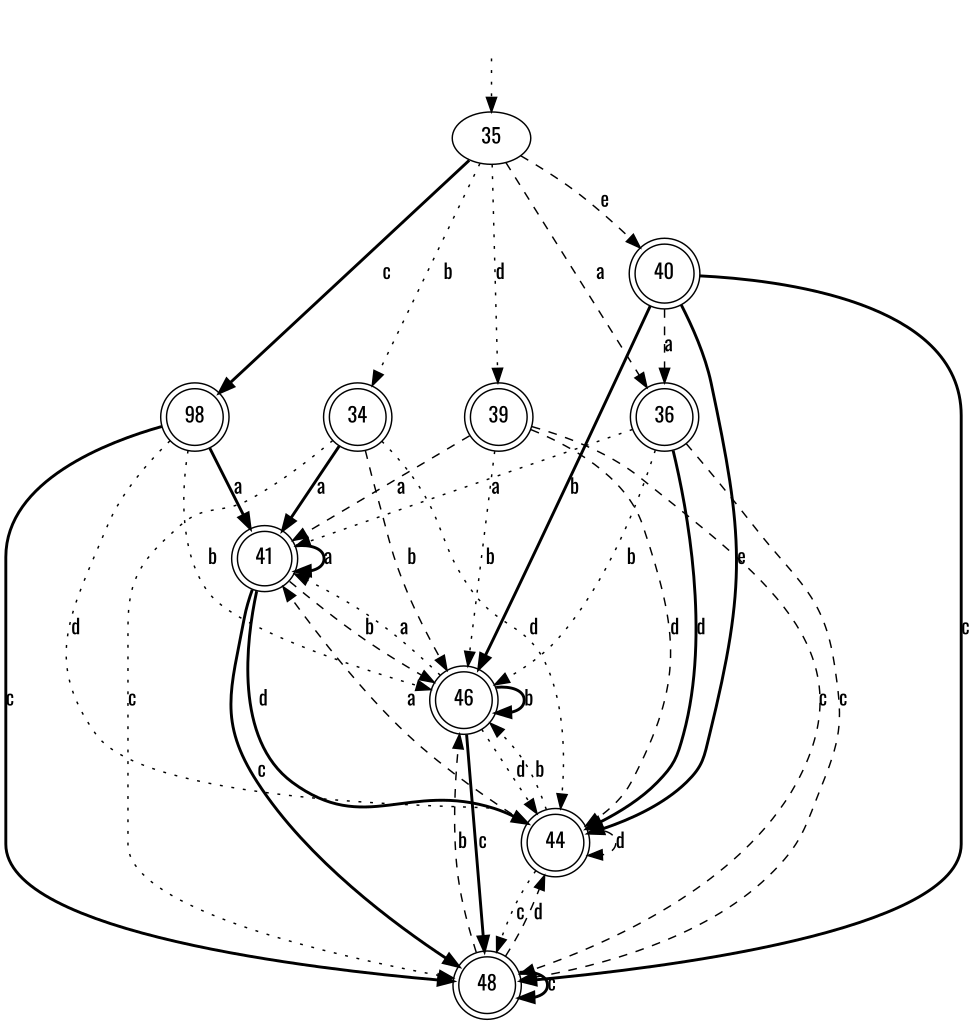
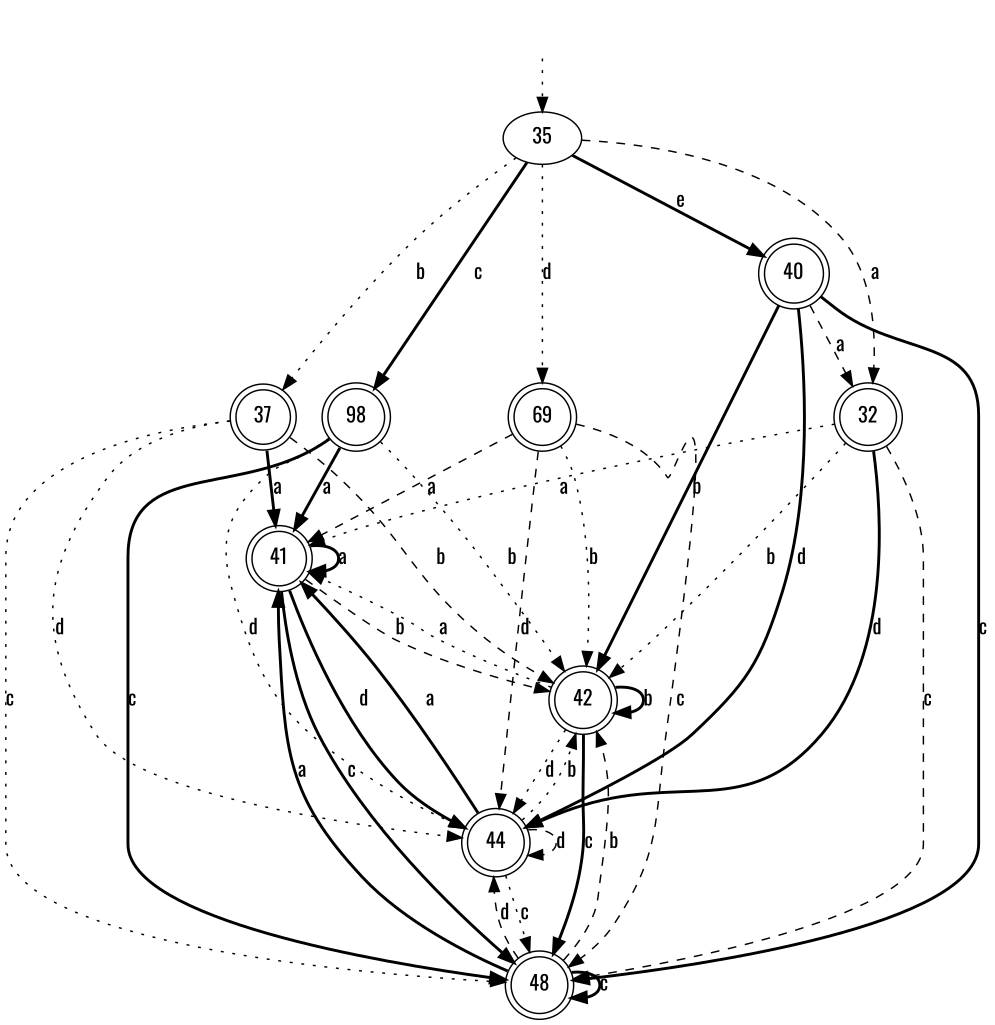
(578, 193) -> (661, 202)
(358, 417) -> (263, 417)
(499, 417) -> (542, 417)
(665, 417) -> (868, 417)
(742, 559) -> (802, 559)
(464, 700) -> (583, 700)
(397, 724) -> (400, 699)
none -> (325, 831)
